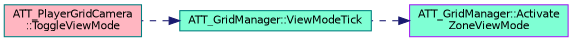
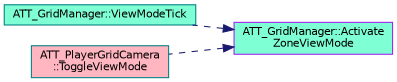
(155, 21) -> (196, 51)
